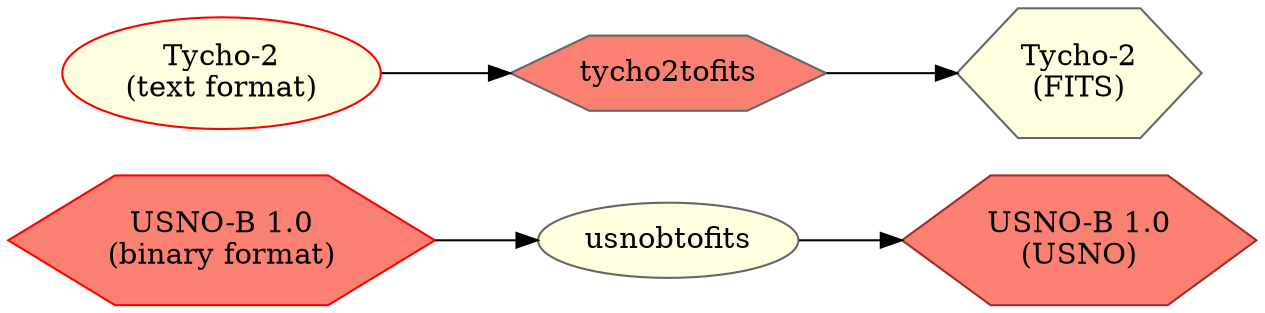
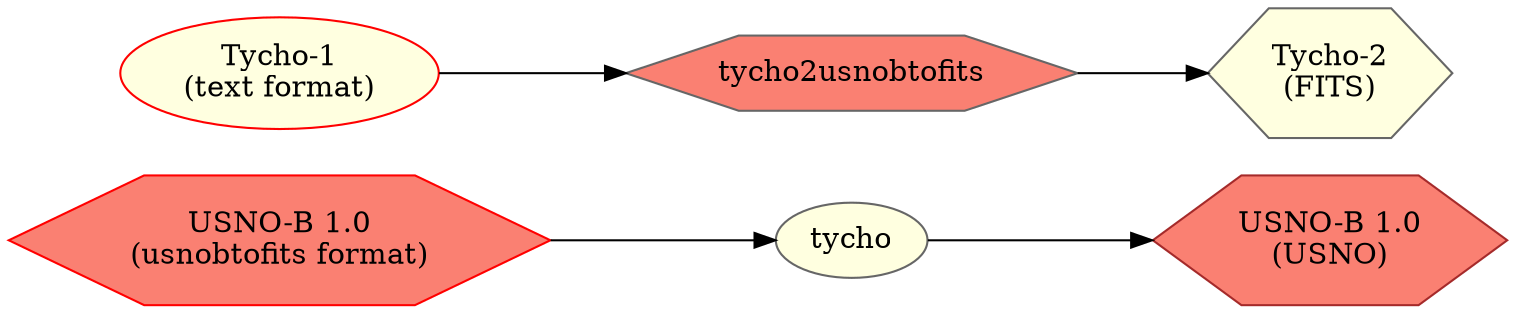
(222, 73) -> (280, 73)
(668, 73) -> (852, 73)
(222, 240) -> (280, 240)
(668, 240) -> (852, 240)
